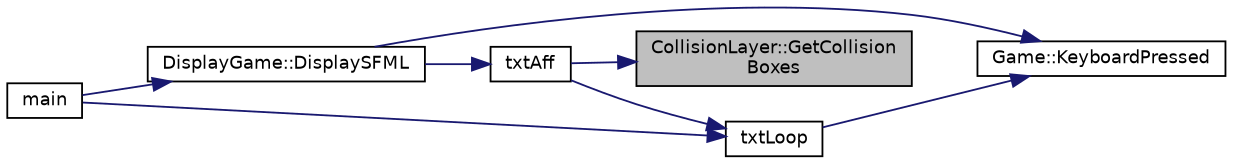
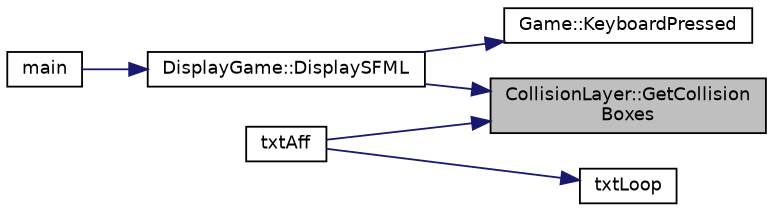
(449, 64) -> (449, 87)
(917, 104) -> none
(395, 119) -> none
